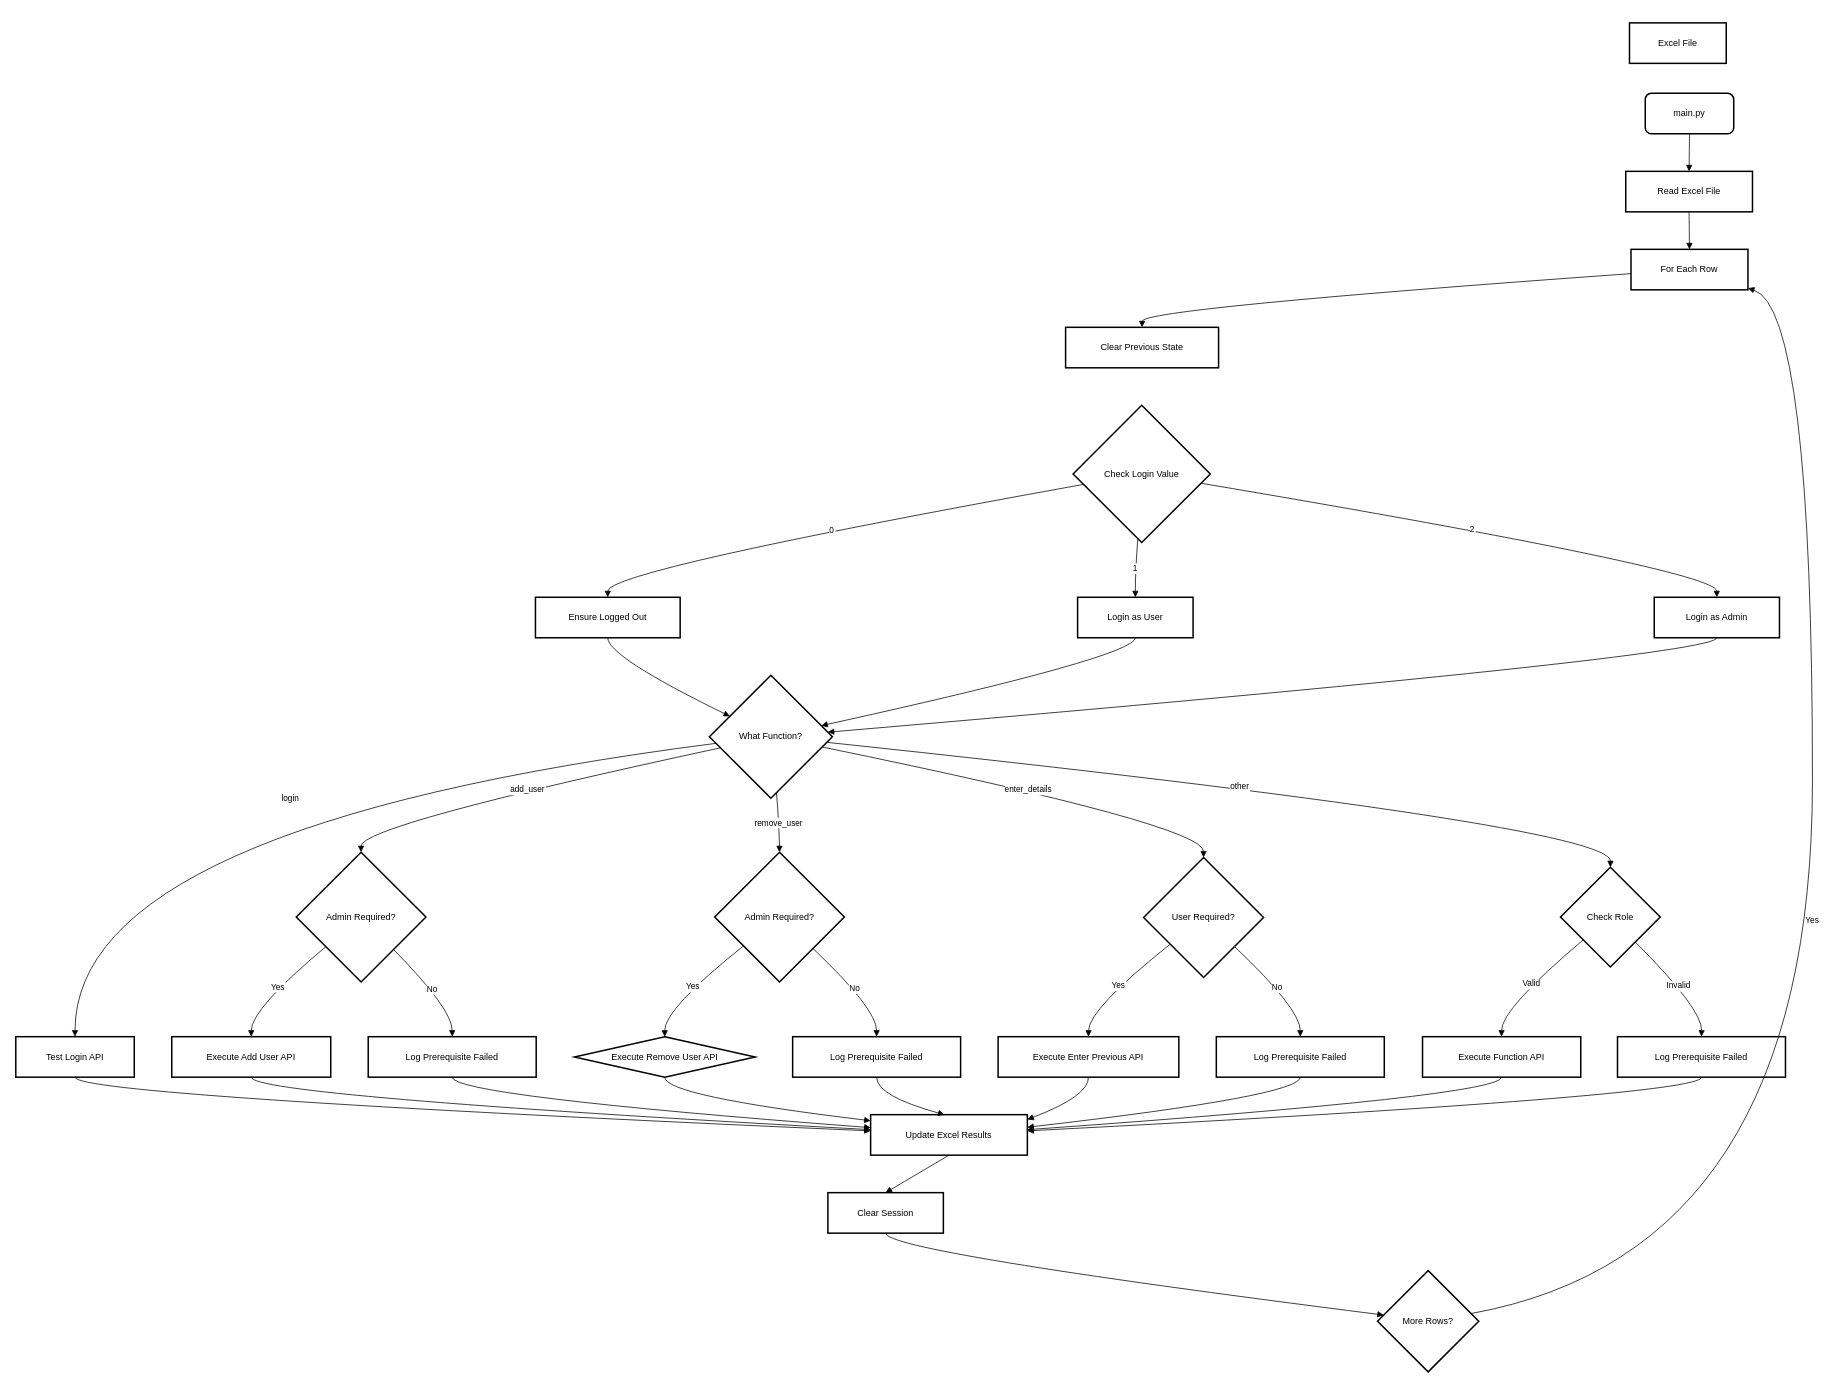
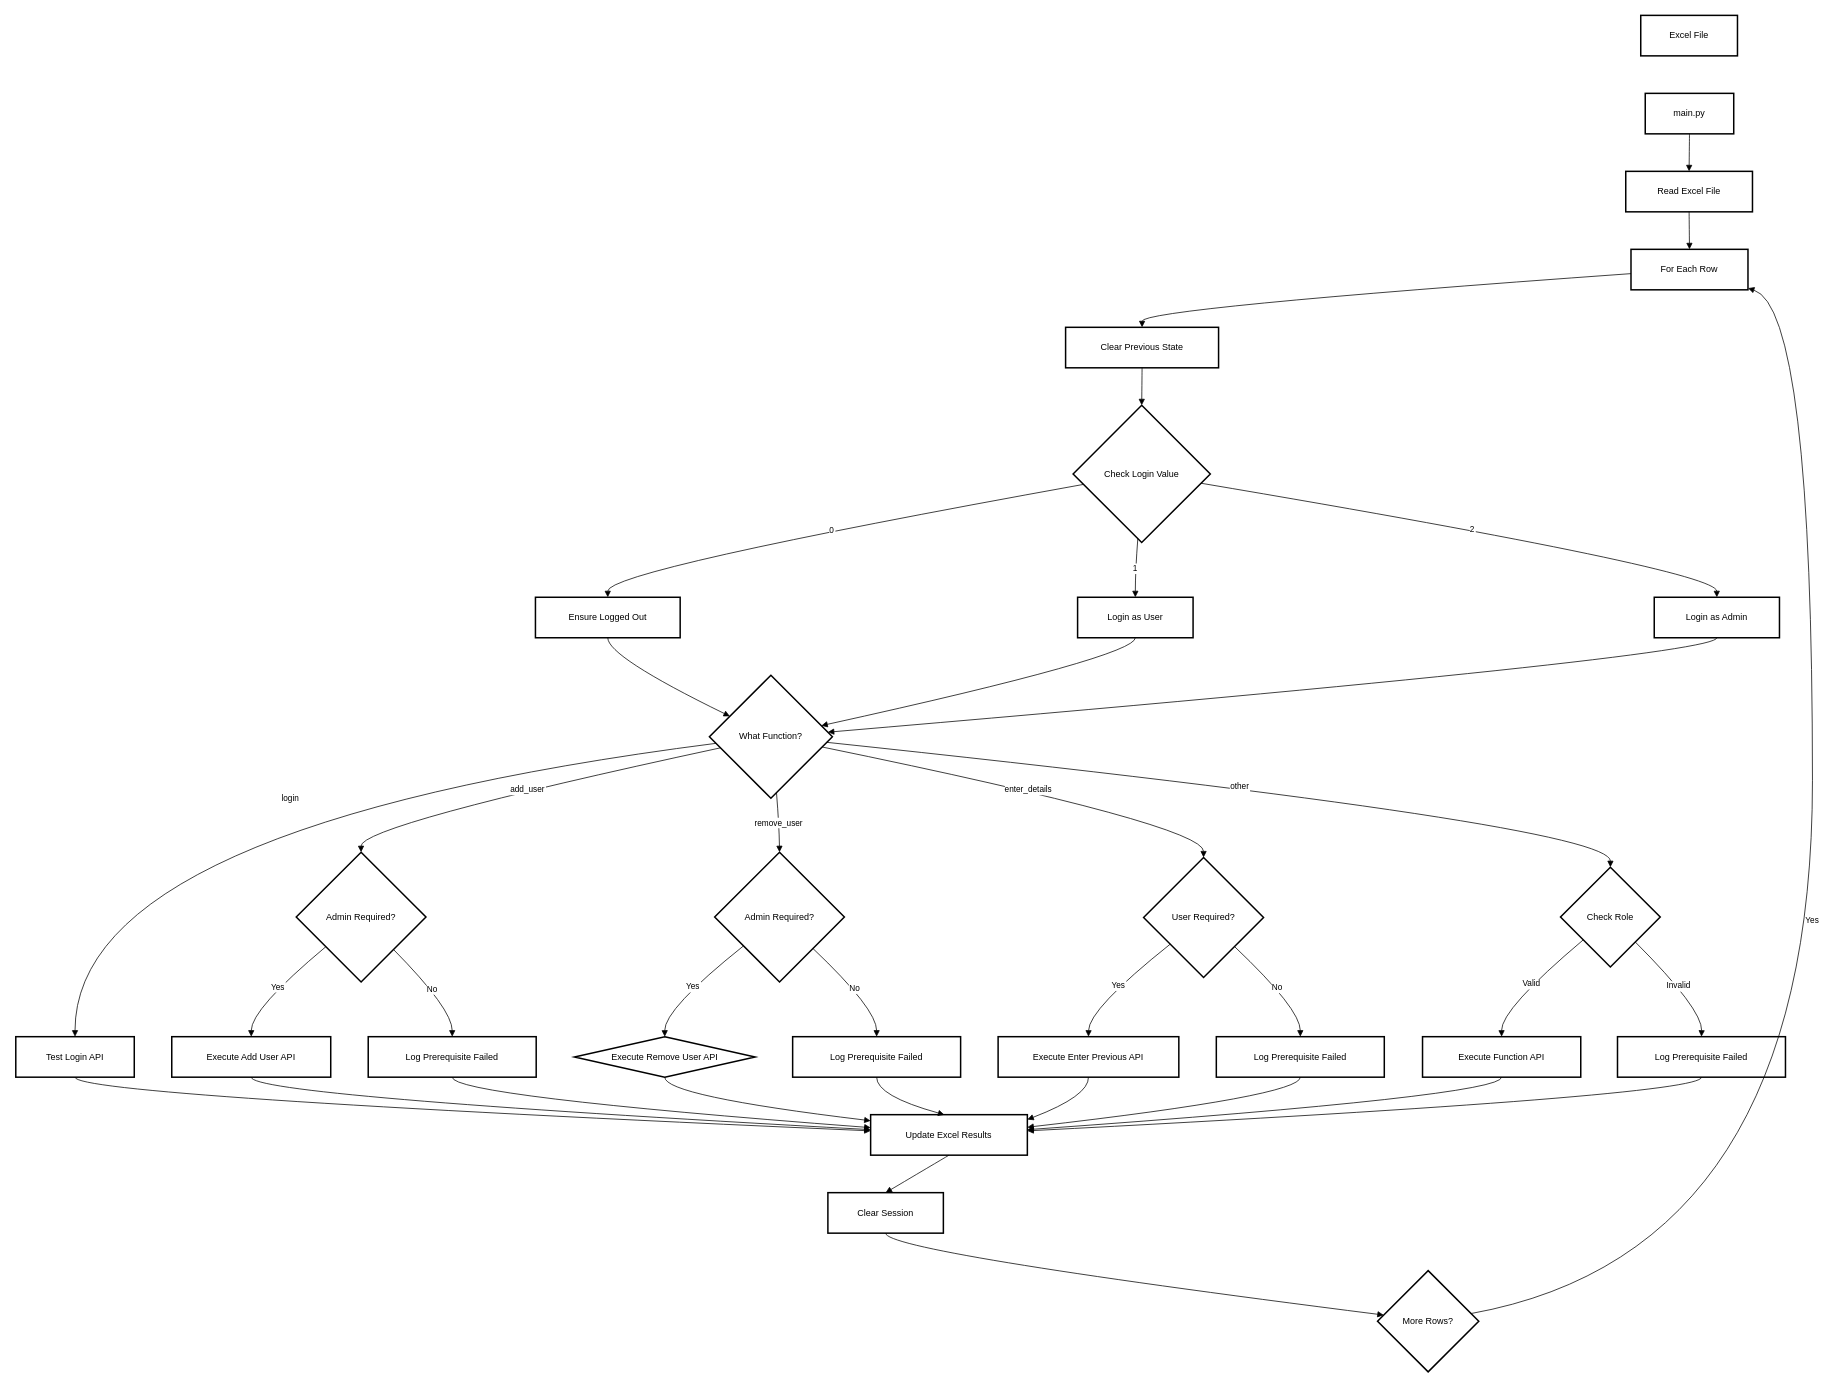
(1678, 43) -> (1689, 36)
(1689, 114) -> (1689, 114)
none -> (1142, 395)
